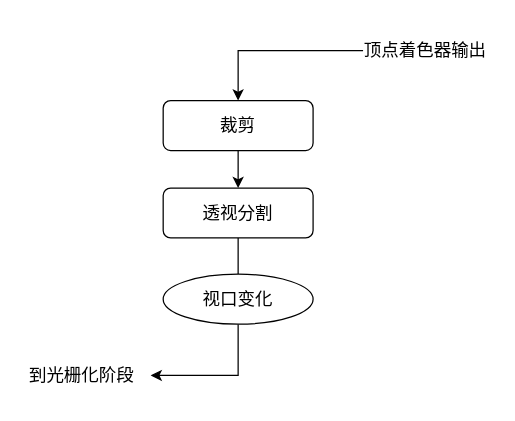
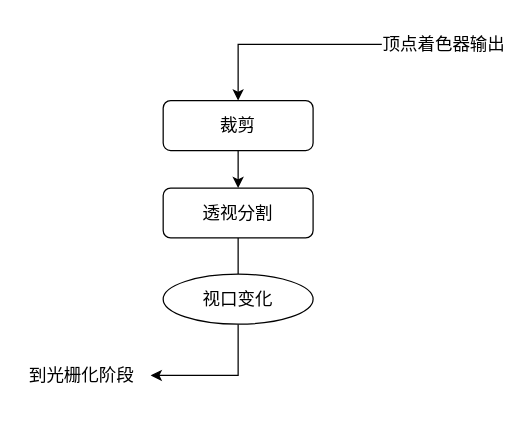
(426, 51) -> (444, 44)
